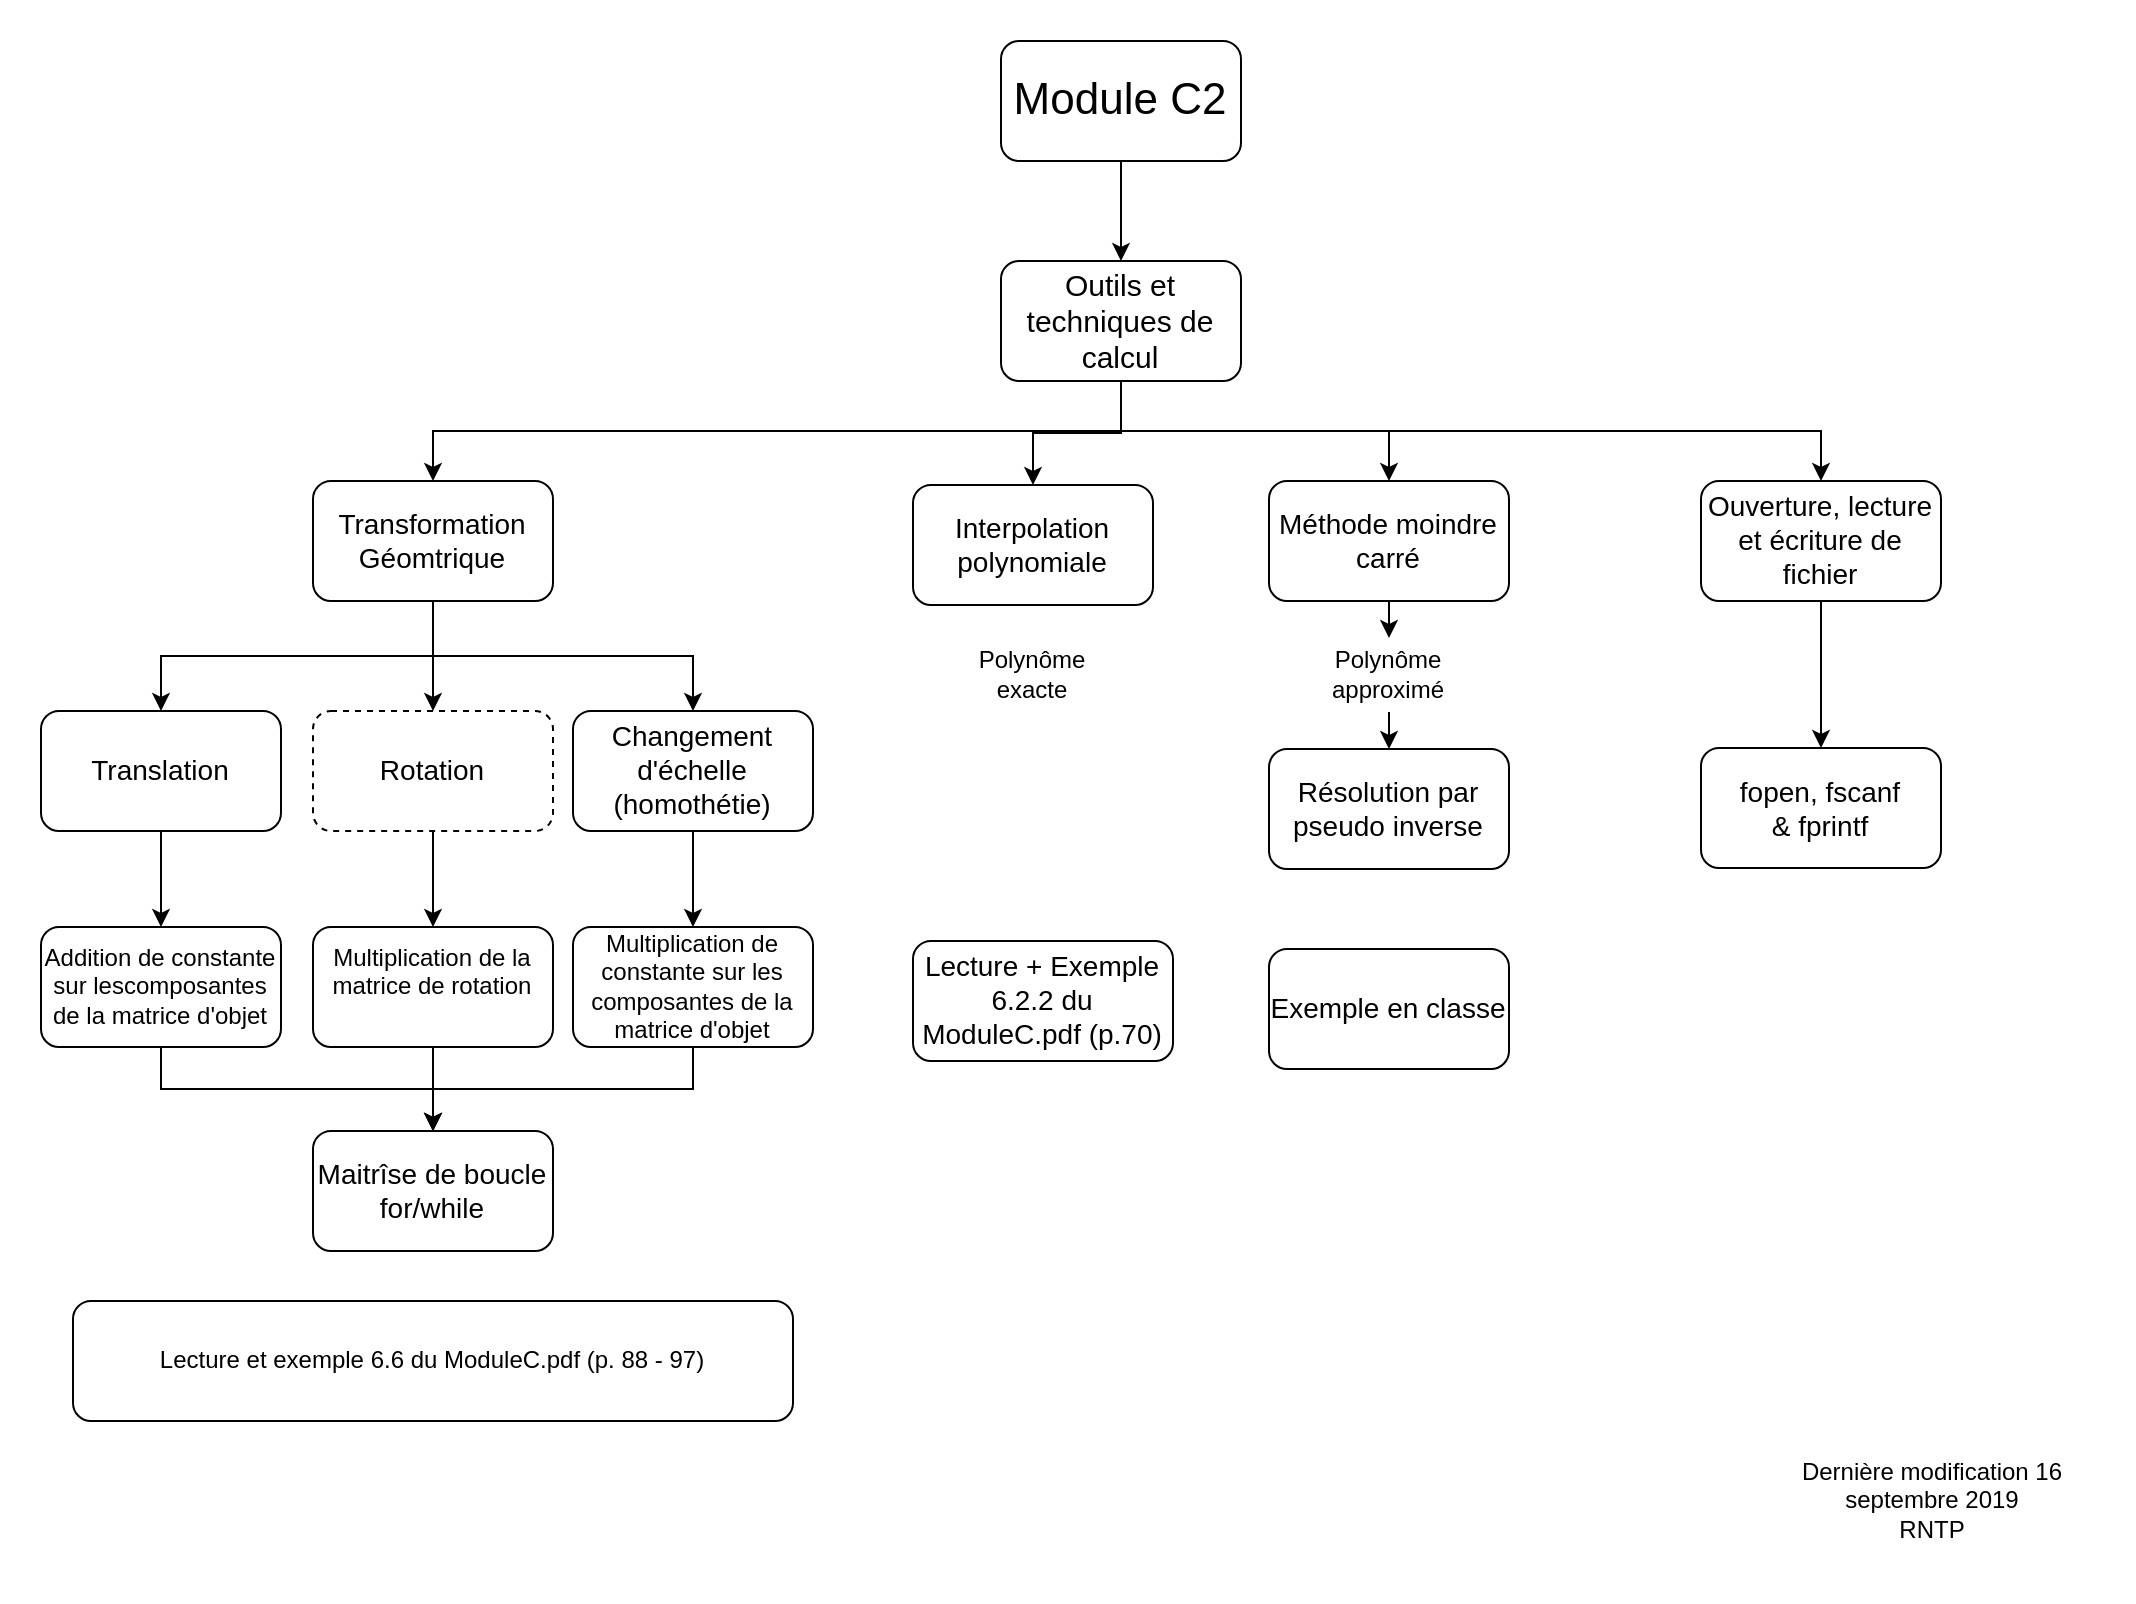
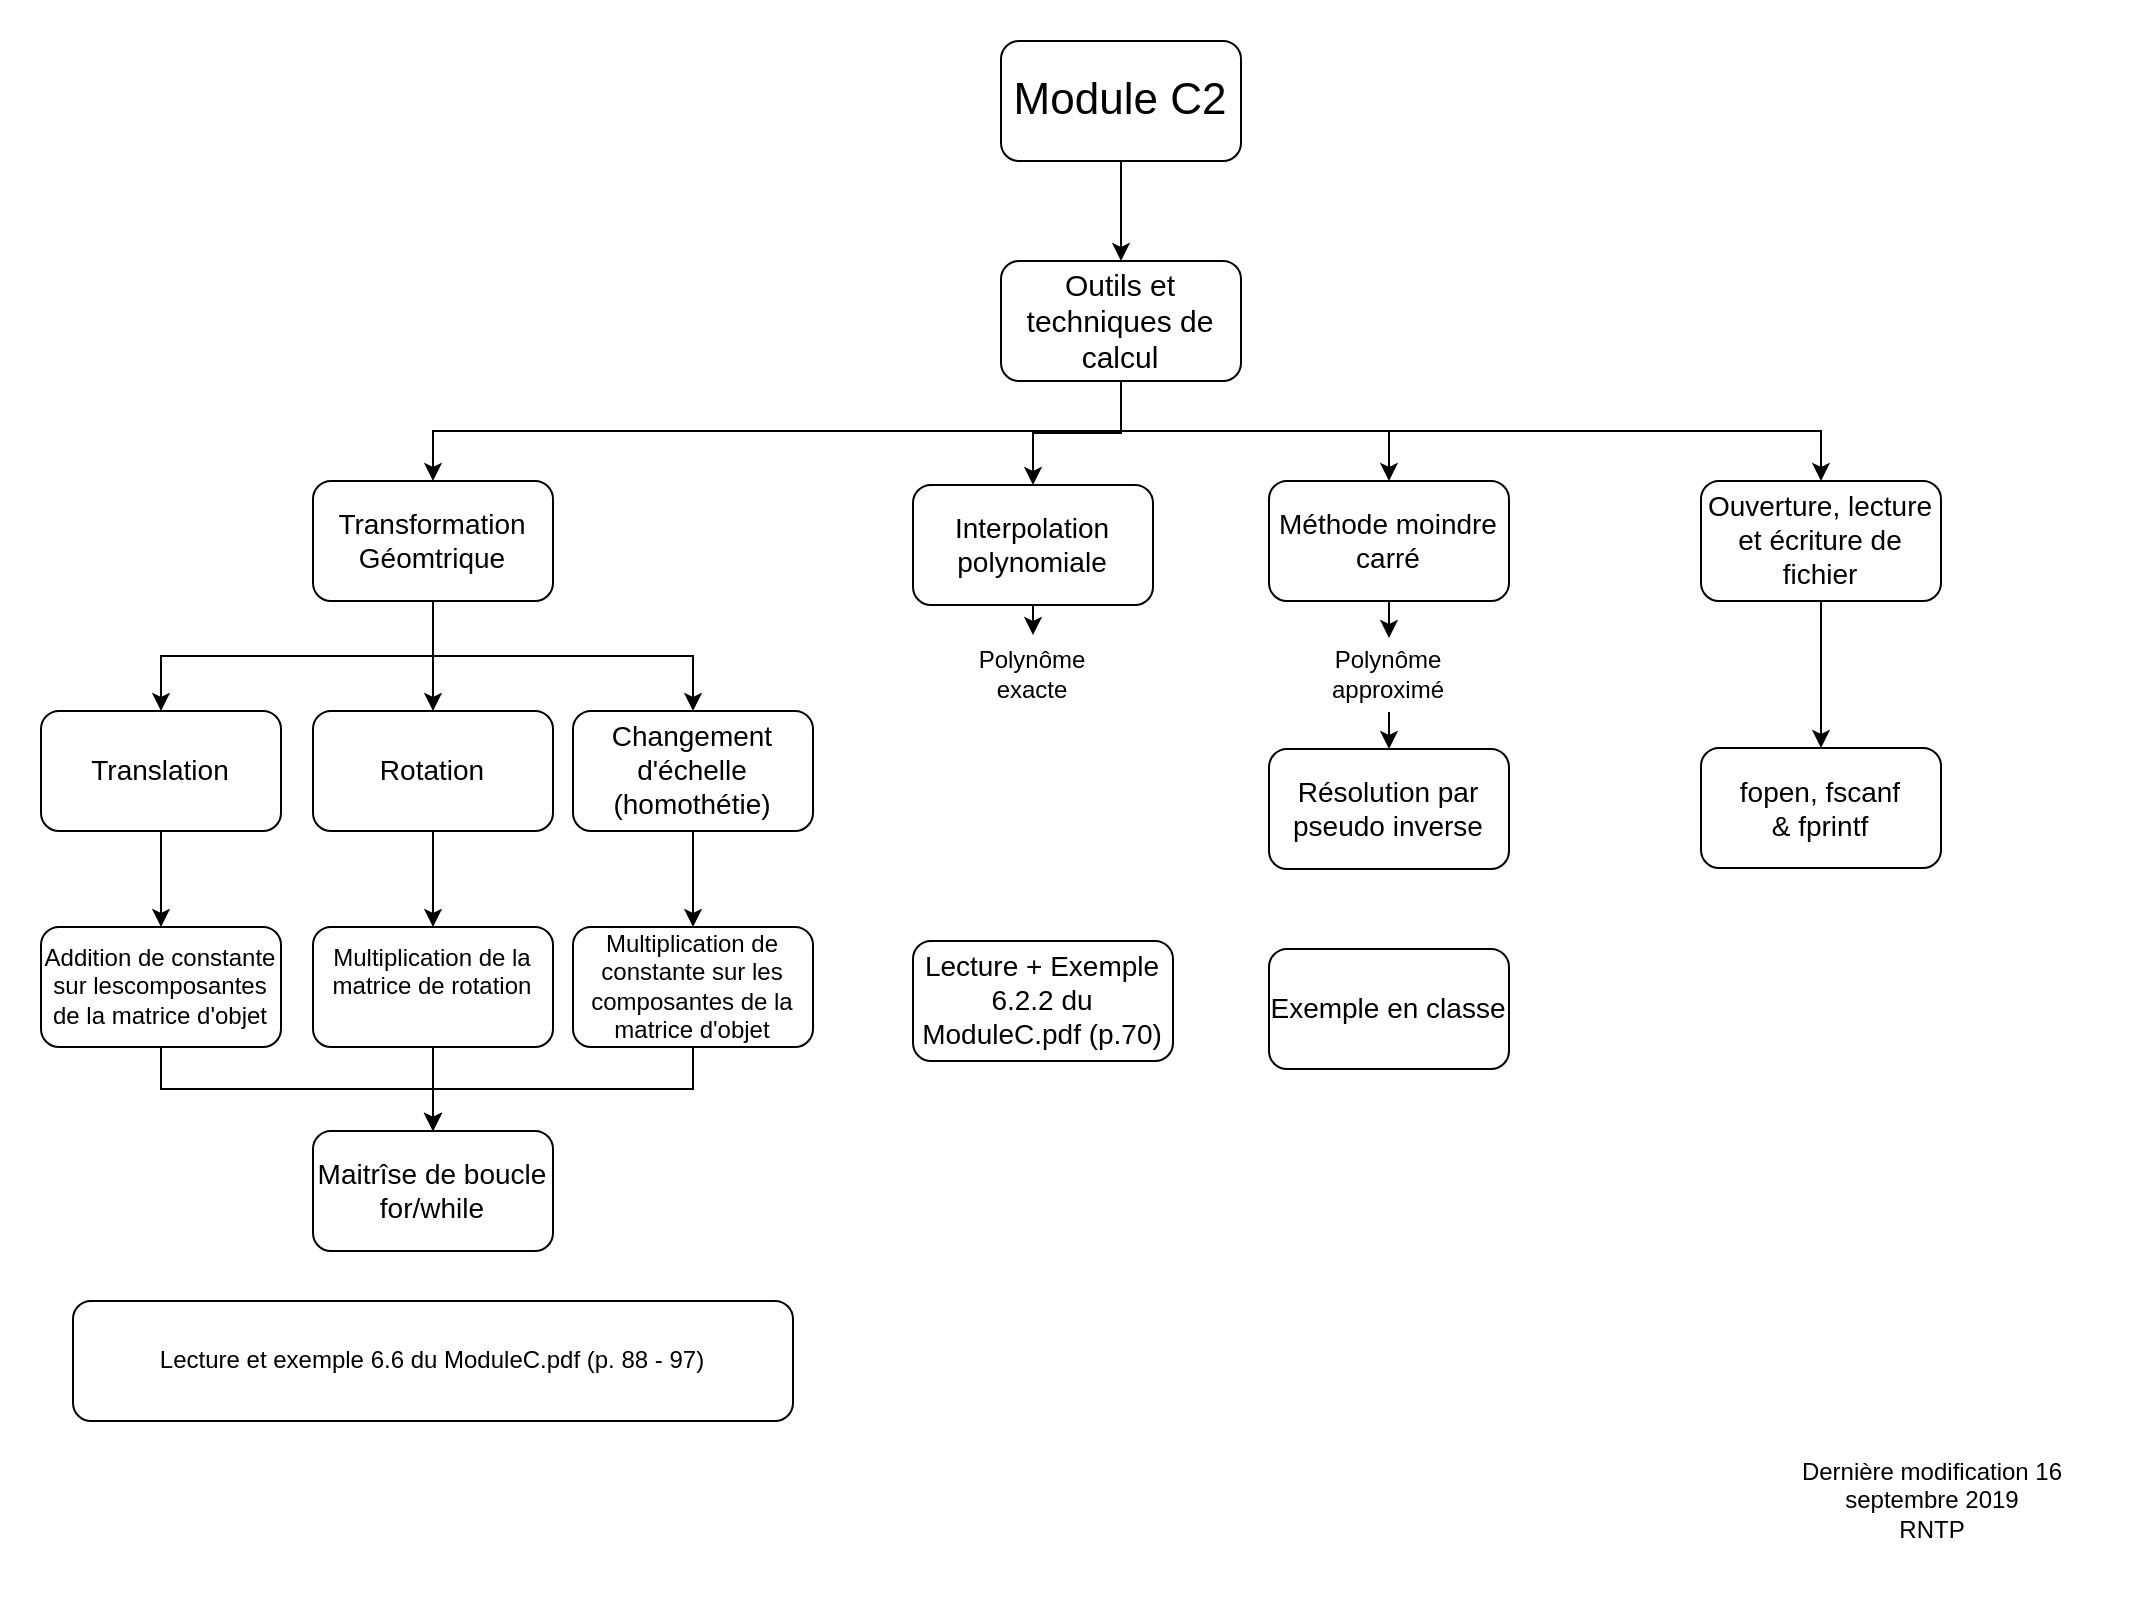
none -> (1033, 613)
(433, 771) -> (433, 771)
